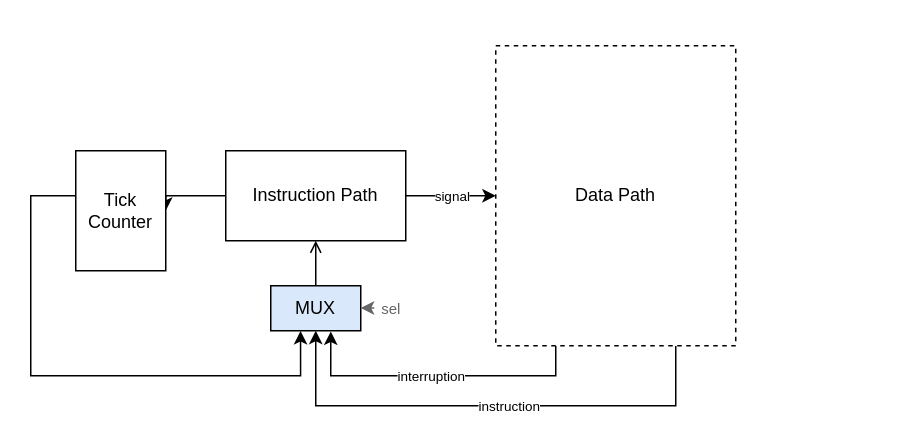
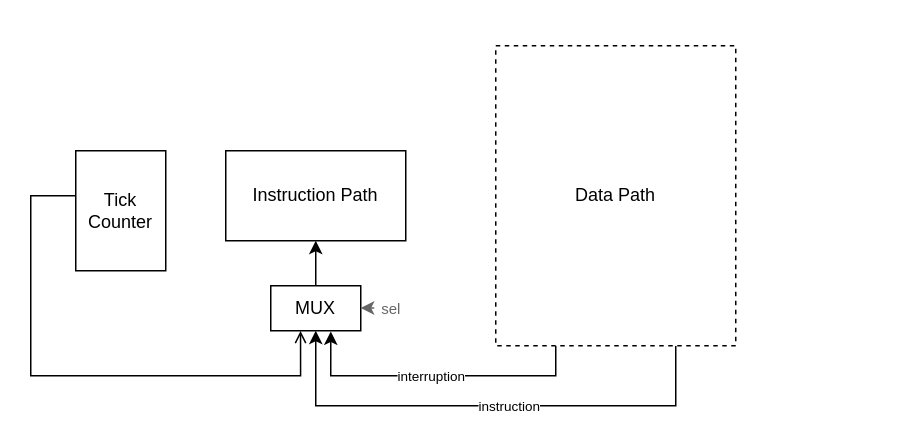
(194, 196) -> none
(446, 196) -> none
(316, 249) -> (316, 252)
(316, 308) -> (316, 308)
(301, 343) -> (301, 340)
